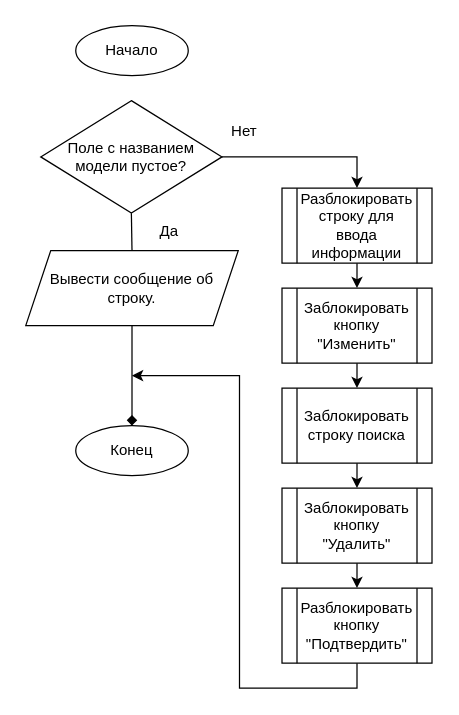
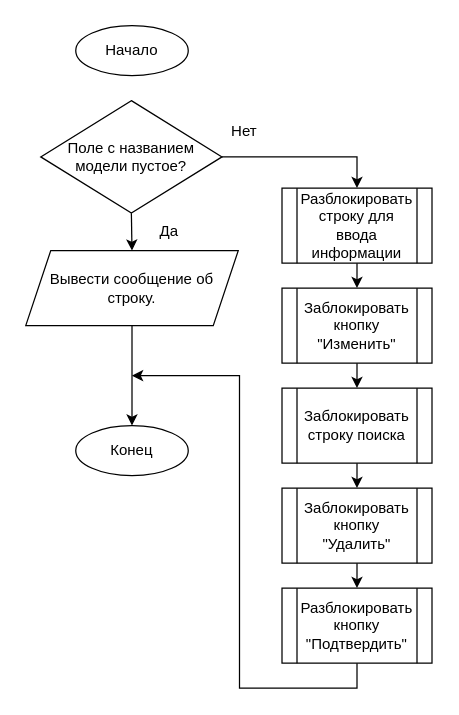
(132, 244) -> (132, 241)
(132, 415) -> (132, 416)
